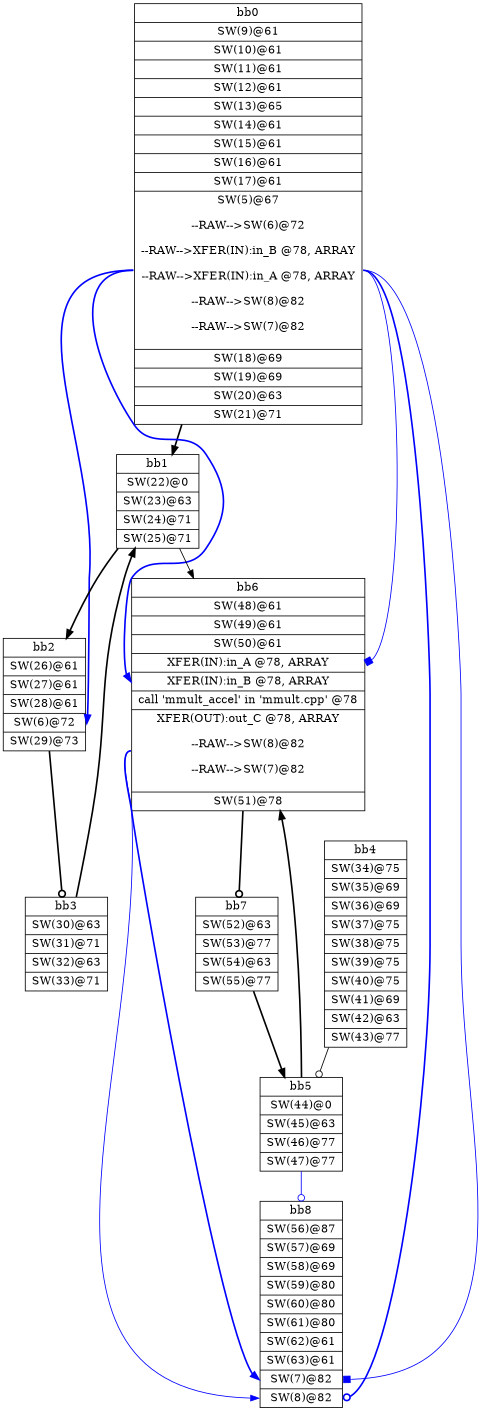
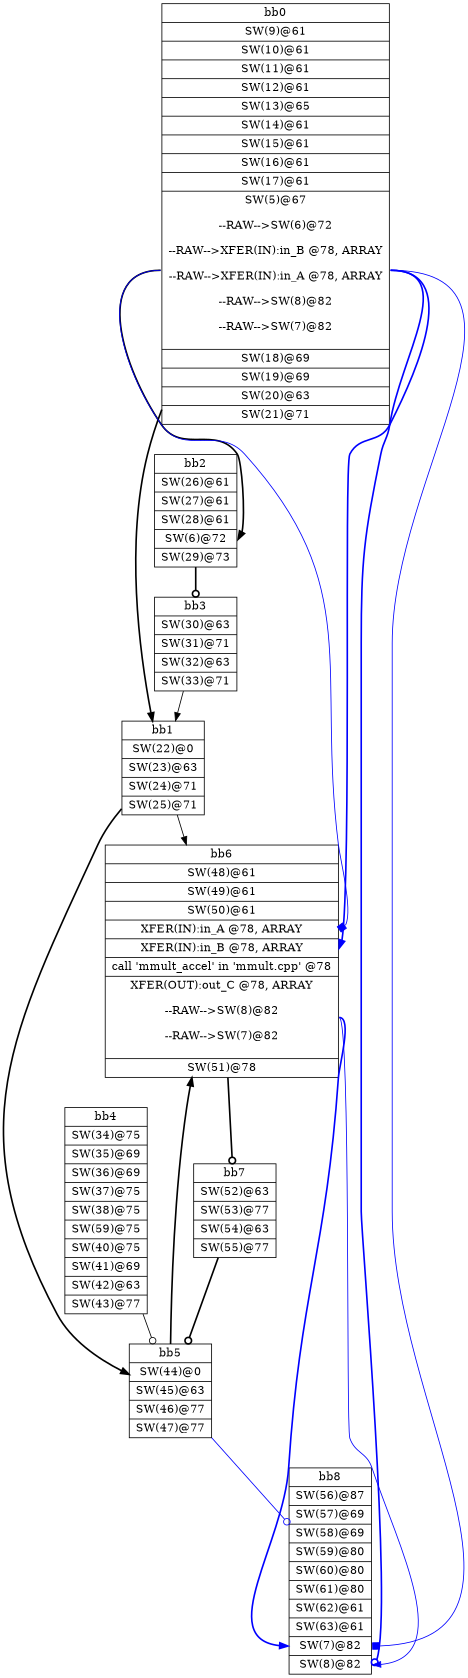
(81, 470) -> (155, 415)
(95, 582) -> (6, 1098)
(102, 726) -> (181, 702)
(366, 962) -> (106, 1229)
(268, 1030) -> (204, 1298)
